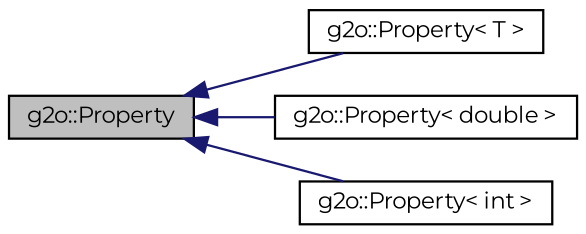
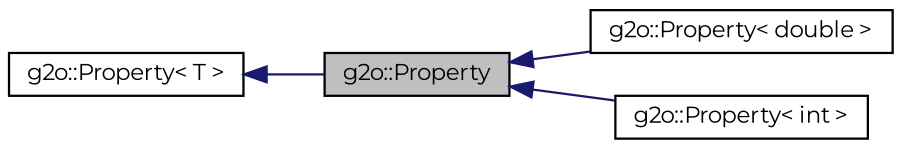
(275, 71) -> (296, 74)
